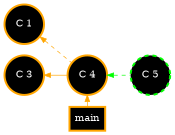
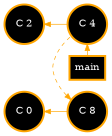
(24, 24) -> (87, 112)
(24, 75) -> (24, 24)
(150, 75) -> none
none -> (24, 112)
